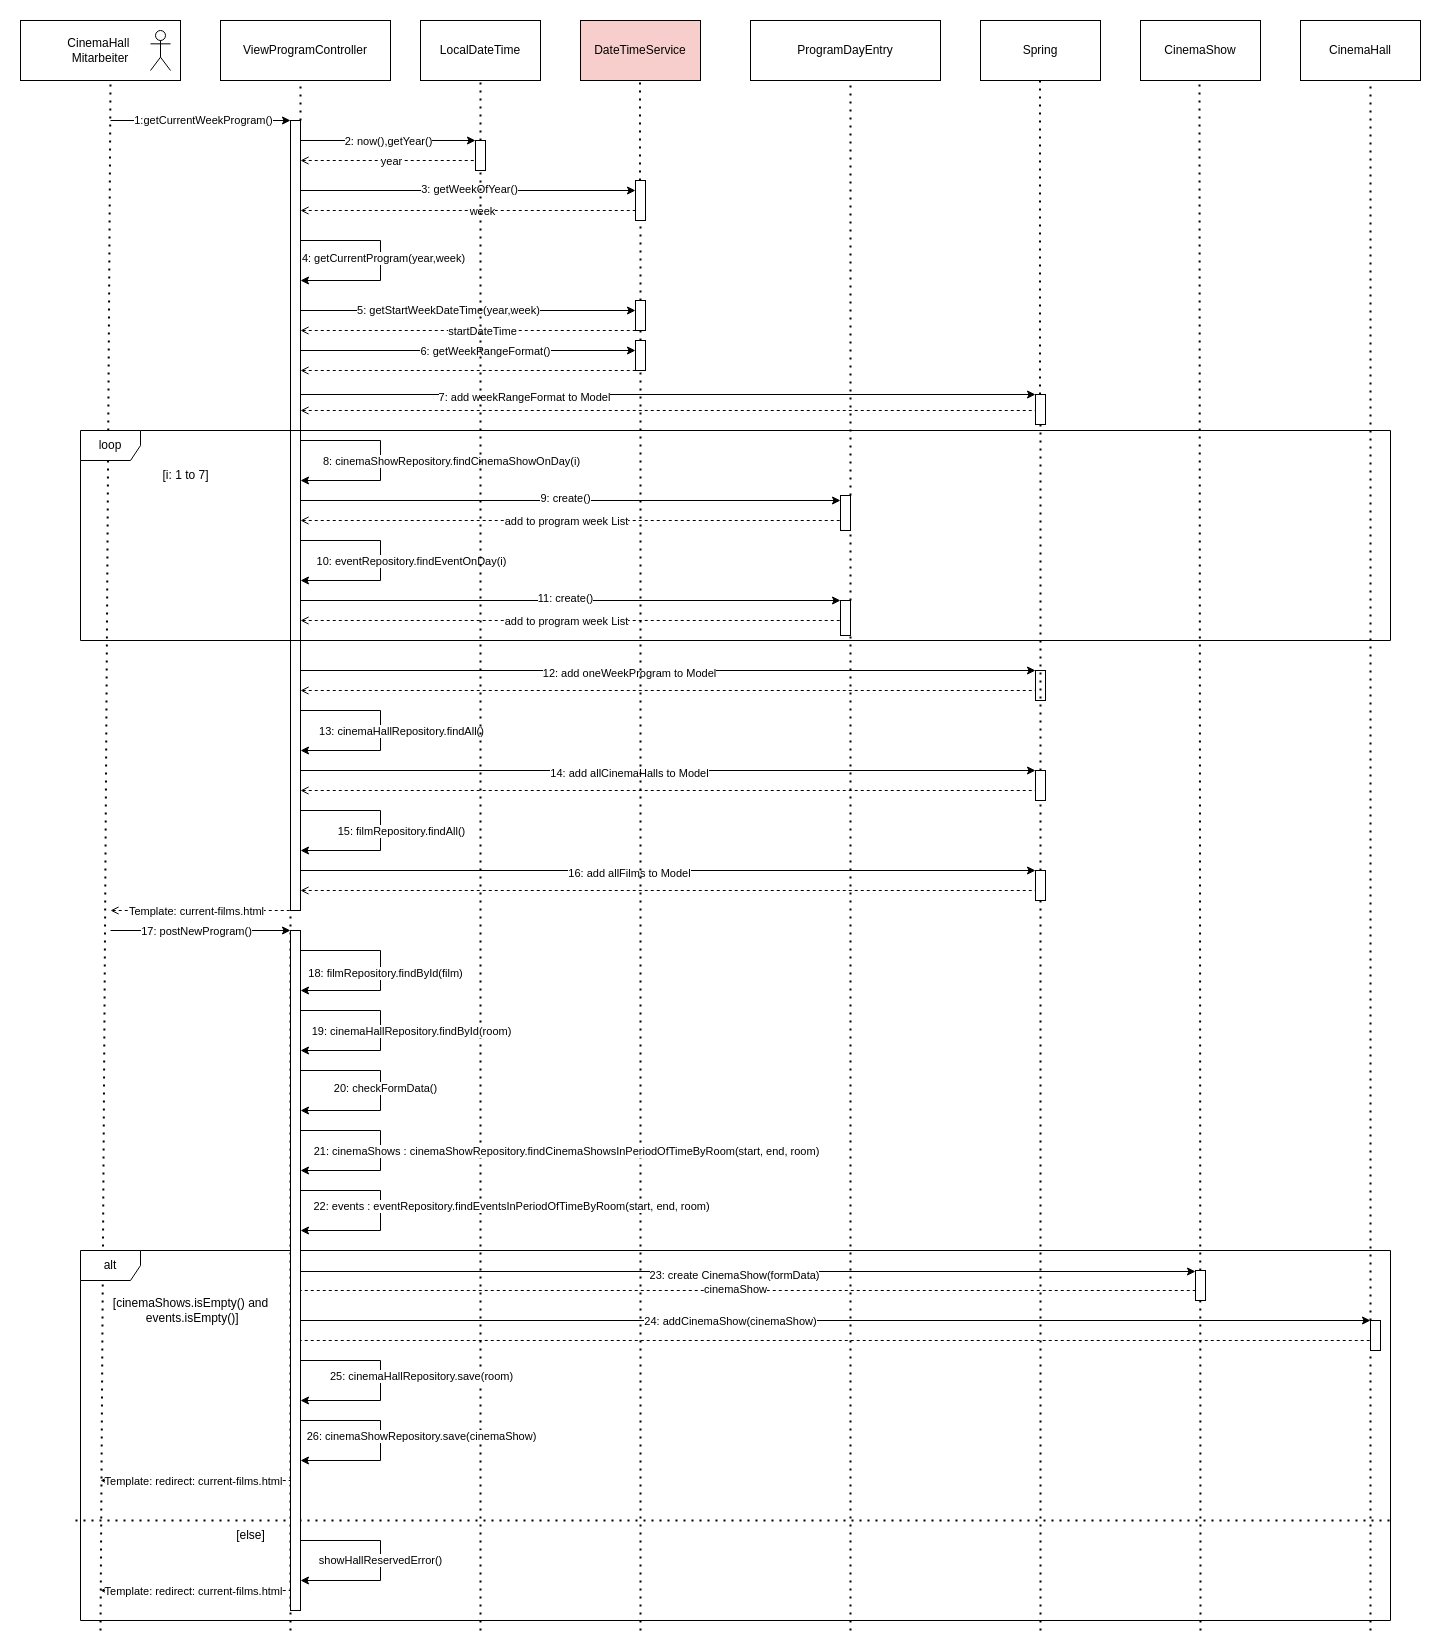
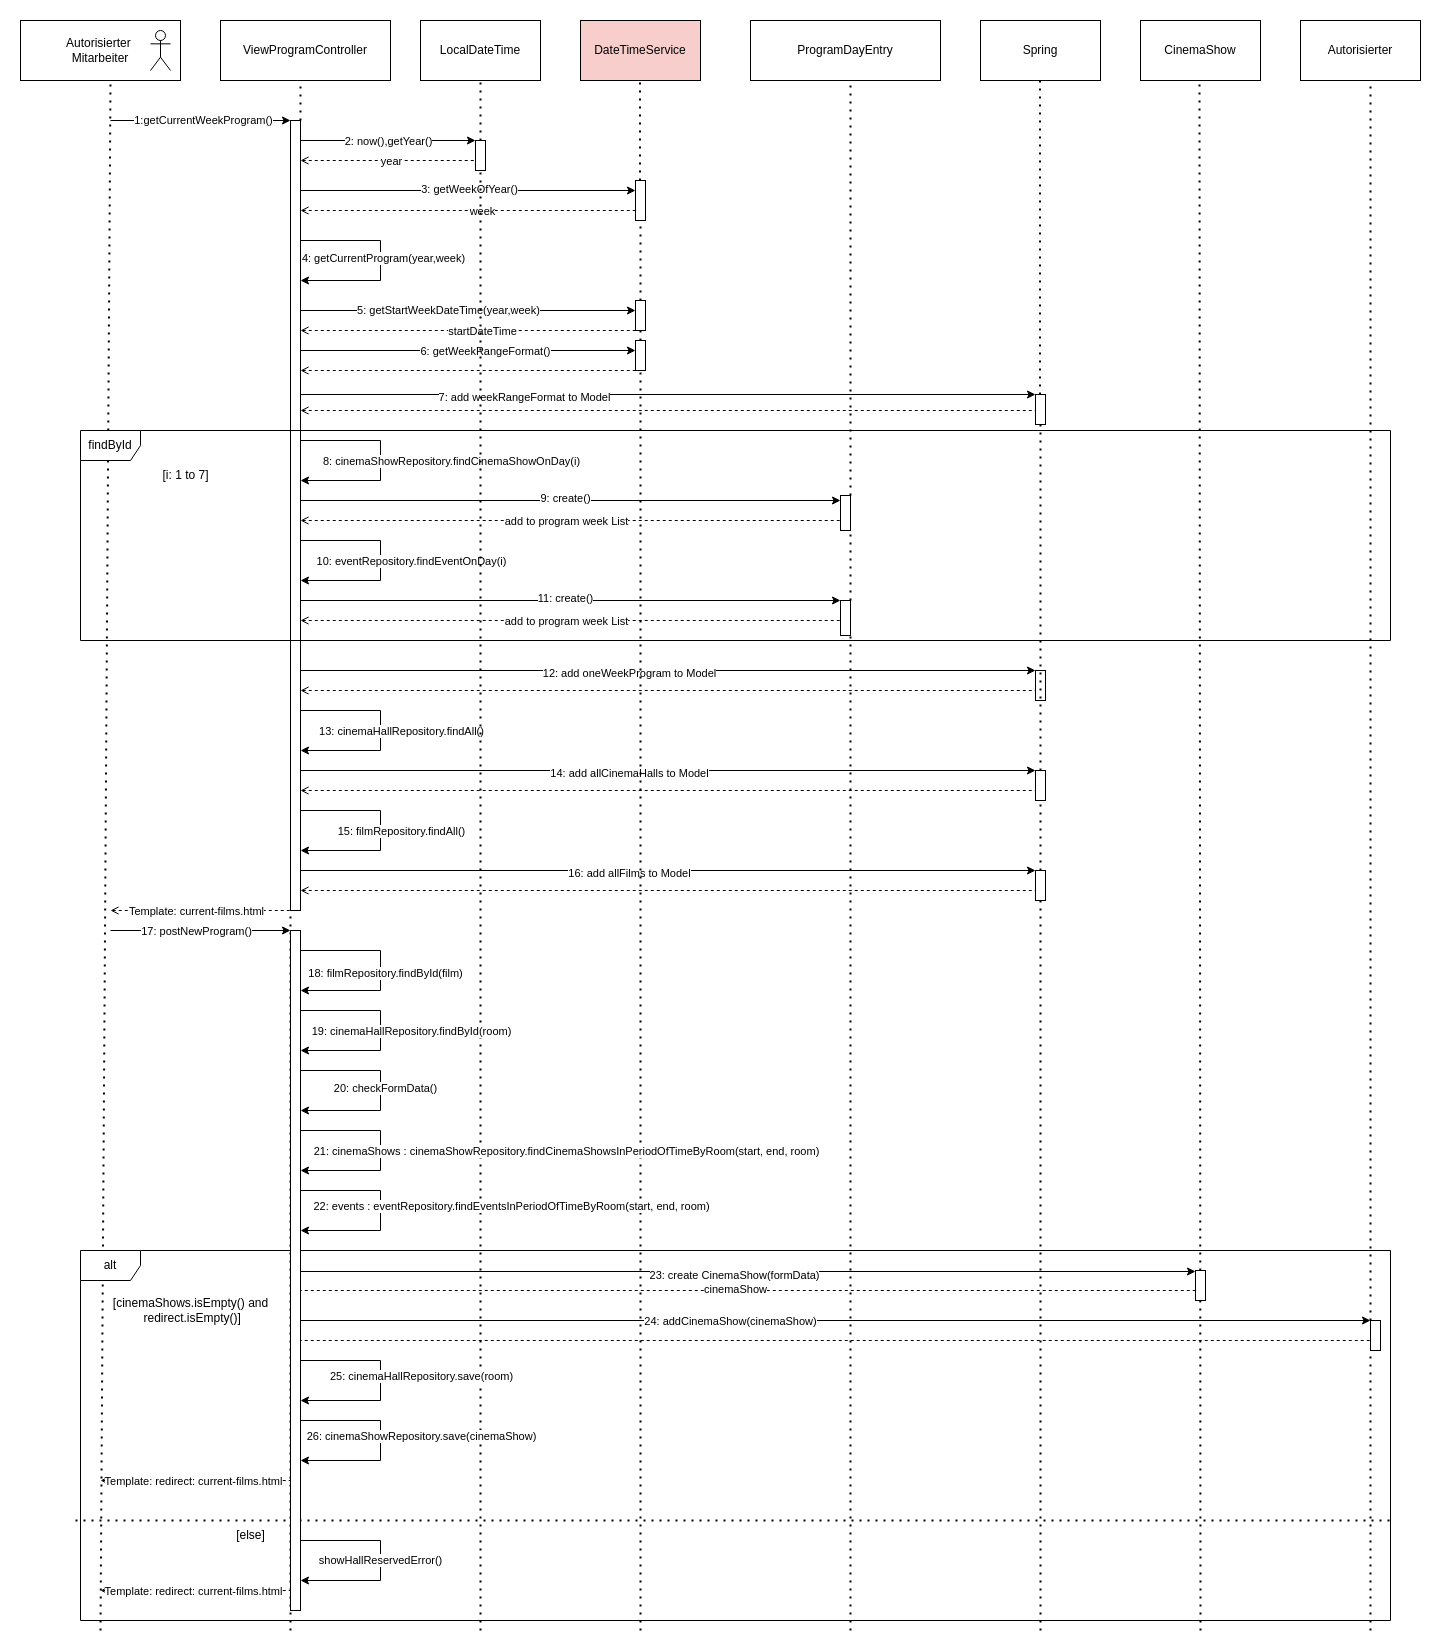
(101, 51) -> (101, 51)
(1361, 51) -> (1361, 51)
(111, 446) -> (111, 446)
(191, 1311) -> (191, 1311)
